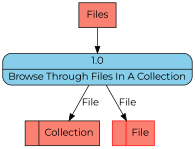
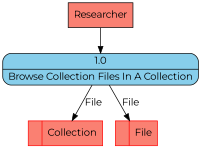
(97, 15) -> (101, 15)
(97, 77) -> (101, 77)
(62, 133) -> (65, 133)
